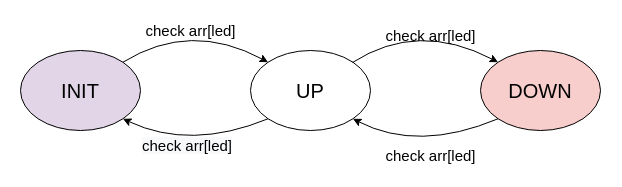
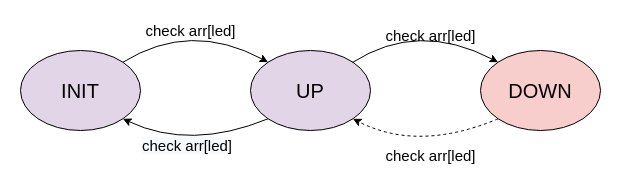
(311, 91) -> (311, 91)
(427, 136) -> (427, 136)
